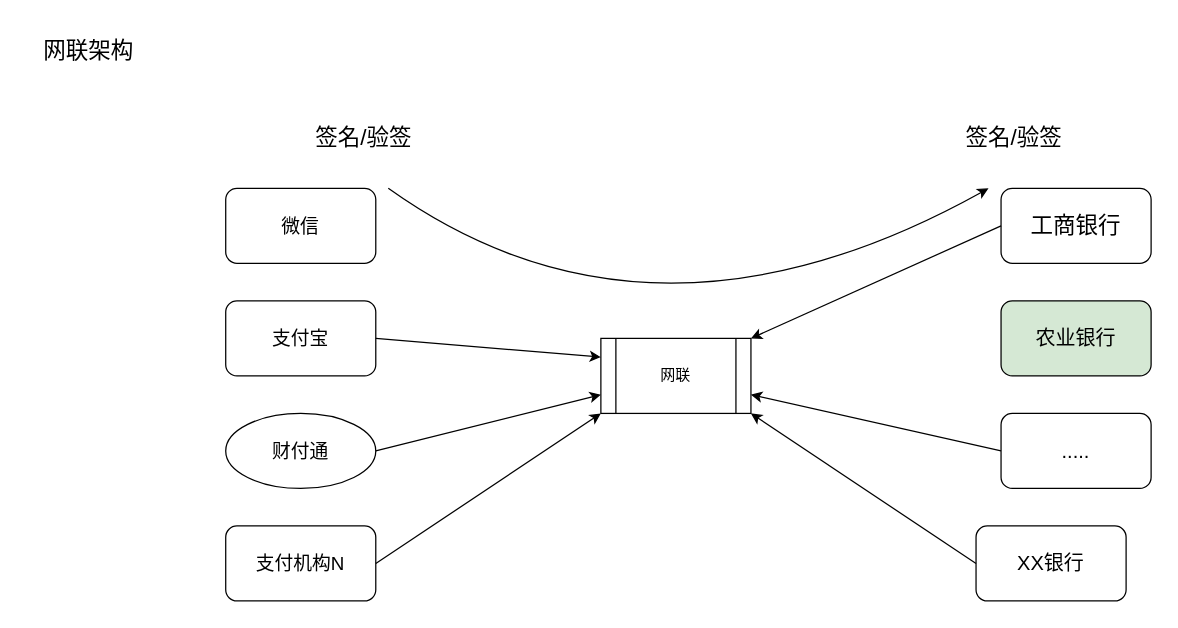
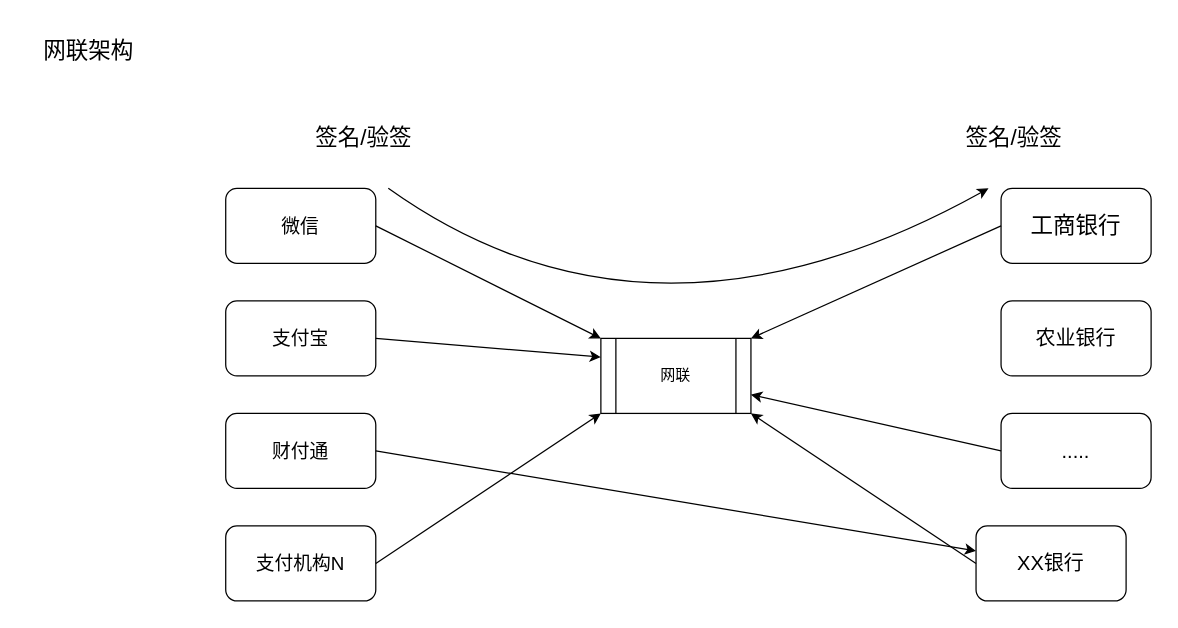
none -> (484, 280)
(1076, 338) -> (1076, 338)
(484, 424) -> (661, 498)
(301, 451) -> (301, 451)
